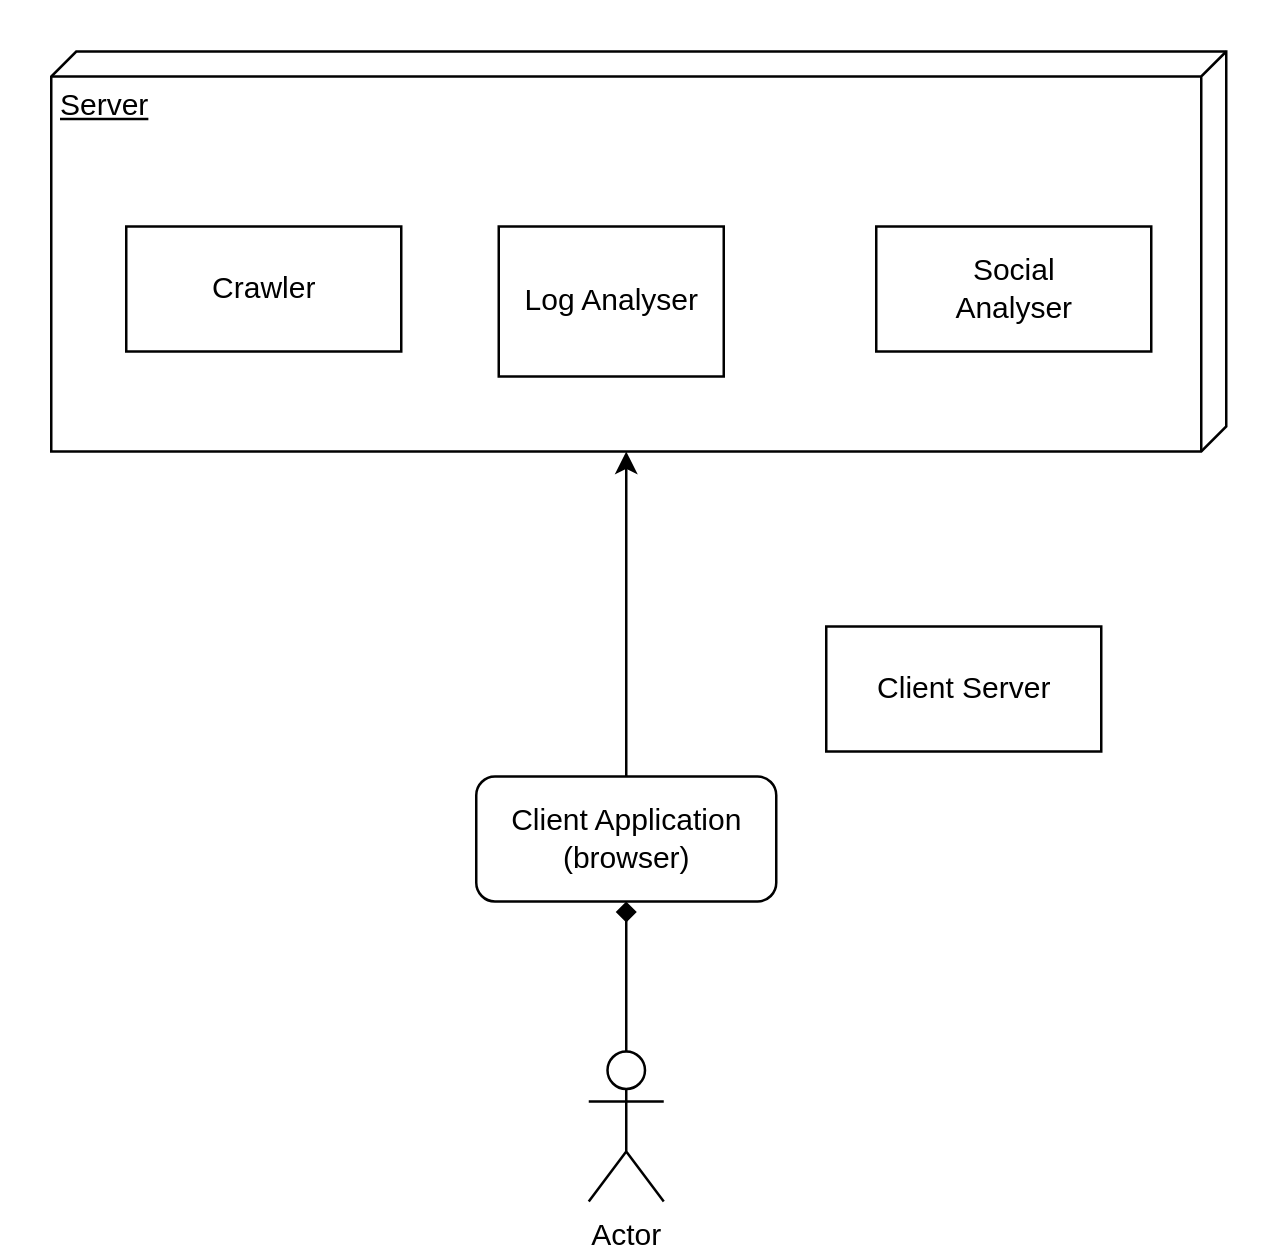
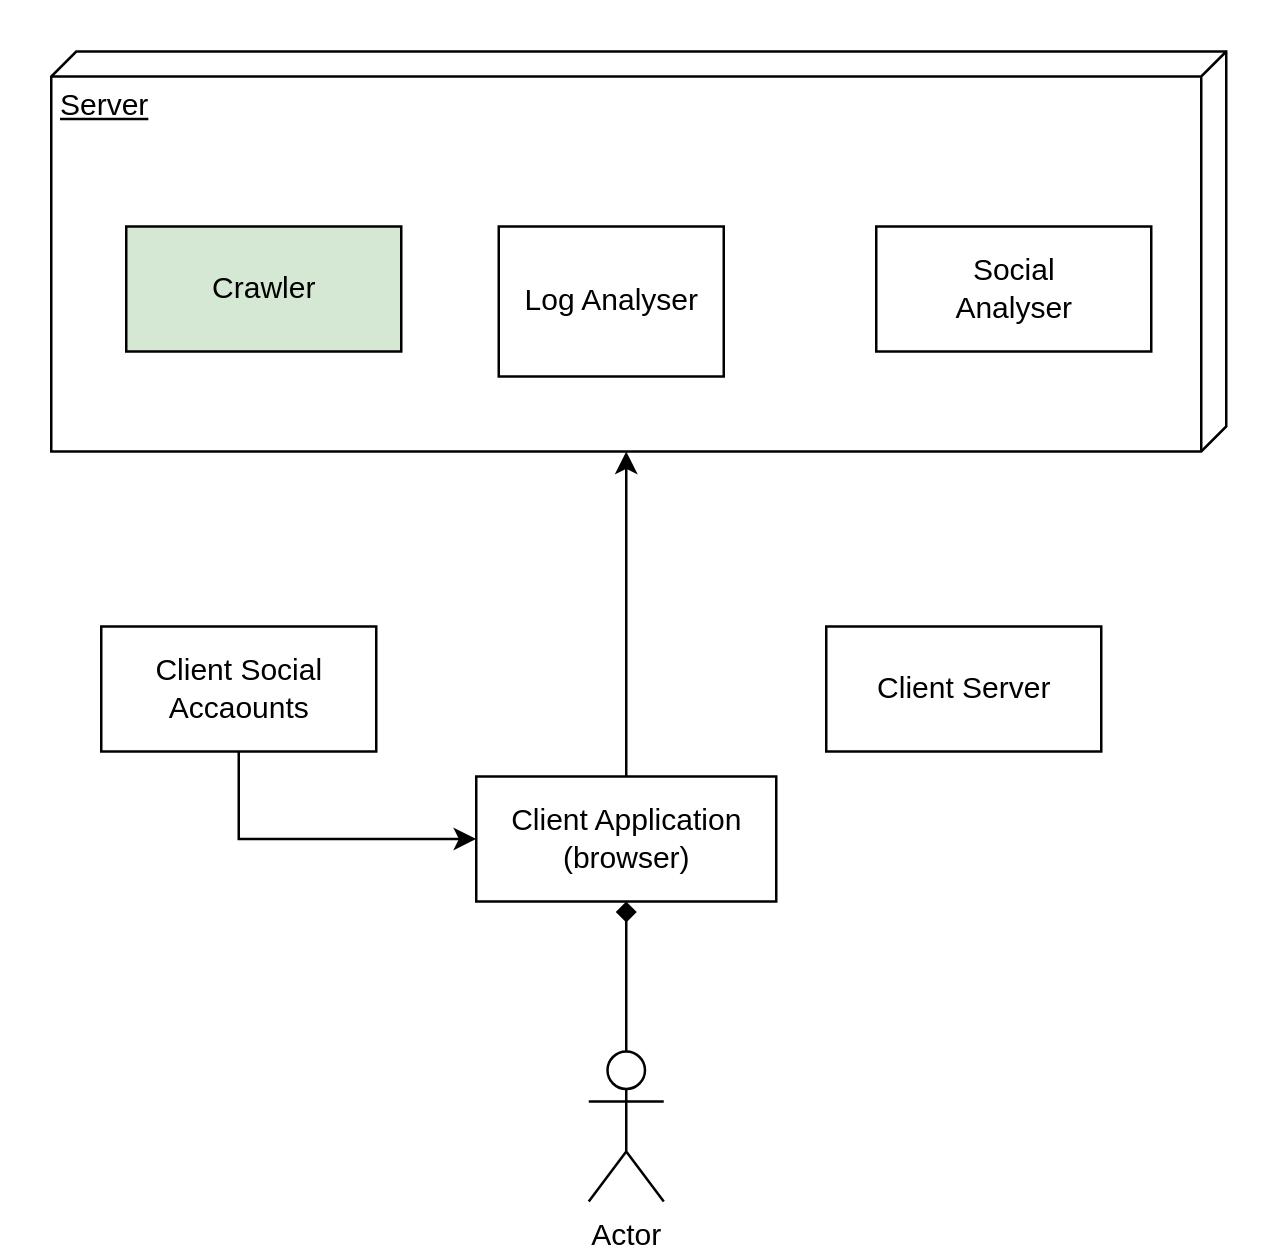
(264, 289) -> (264, 289)
none -> (239, 689)
none -> (306, 839)
(626, 839) -> (626, 839)
